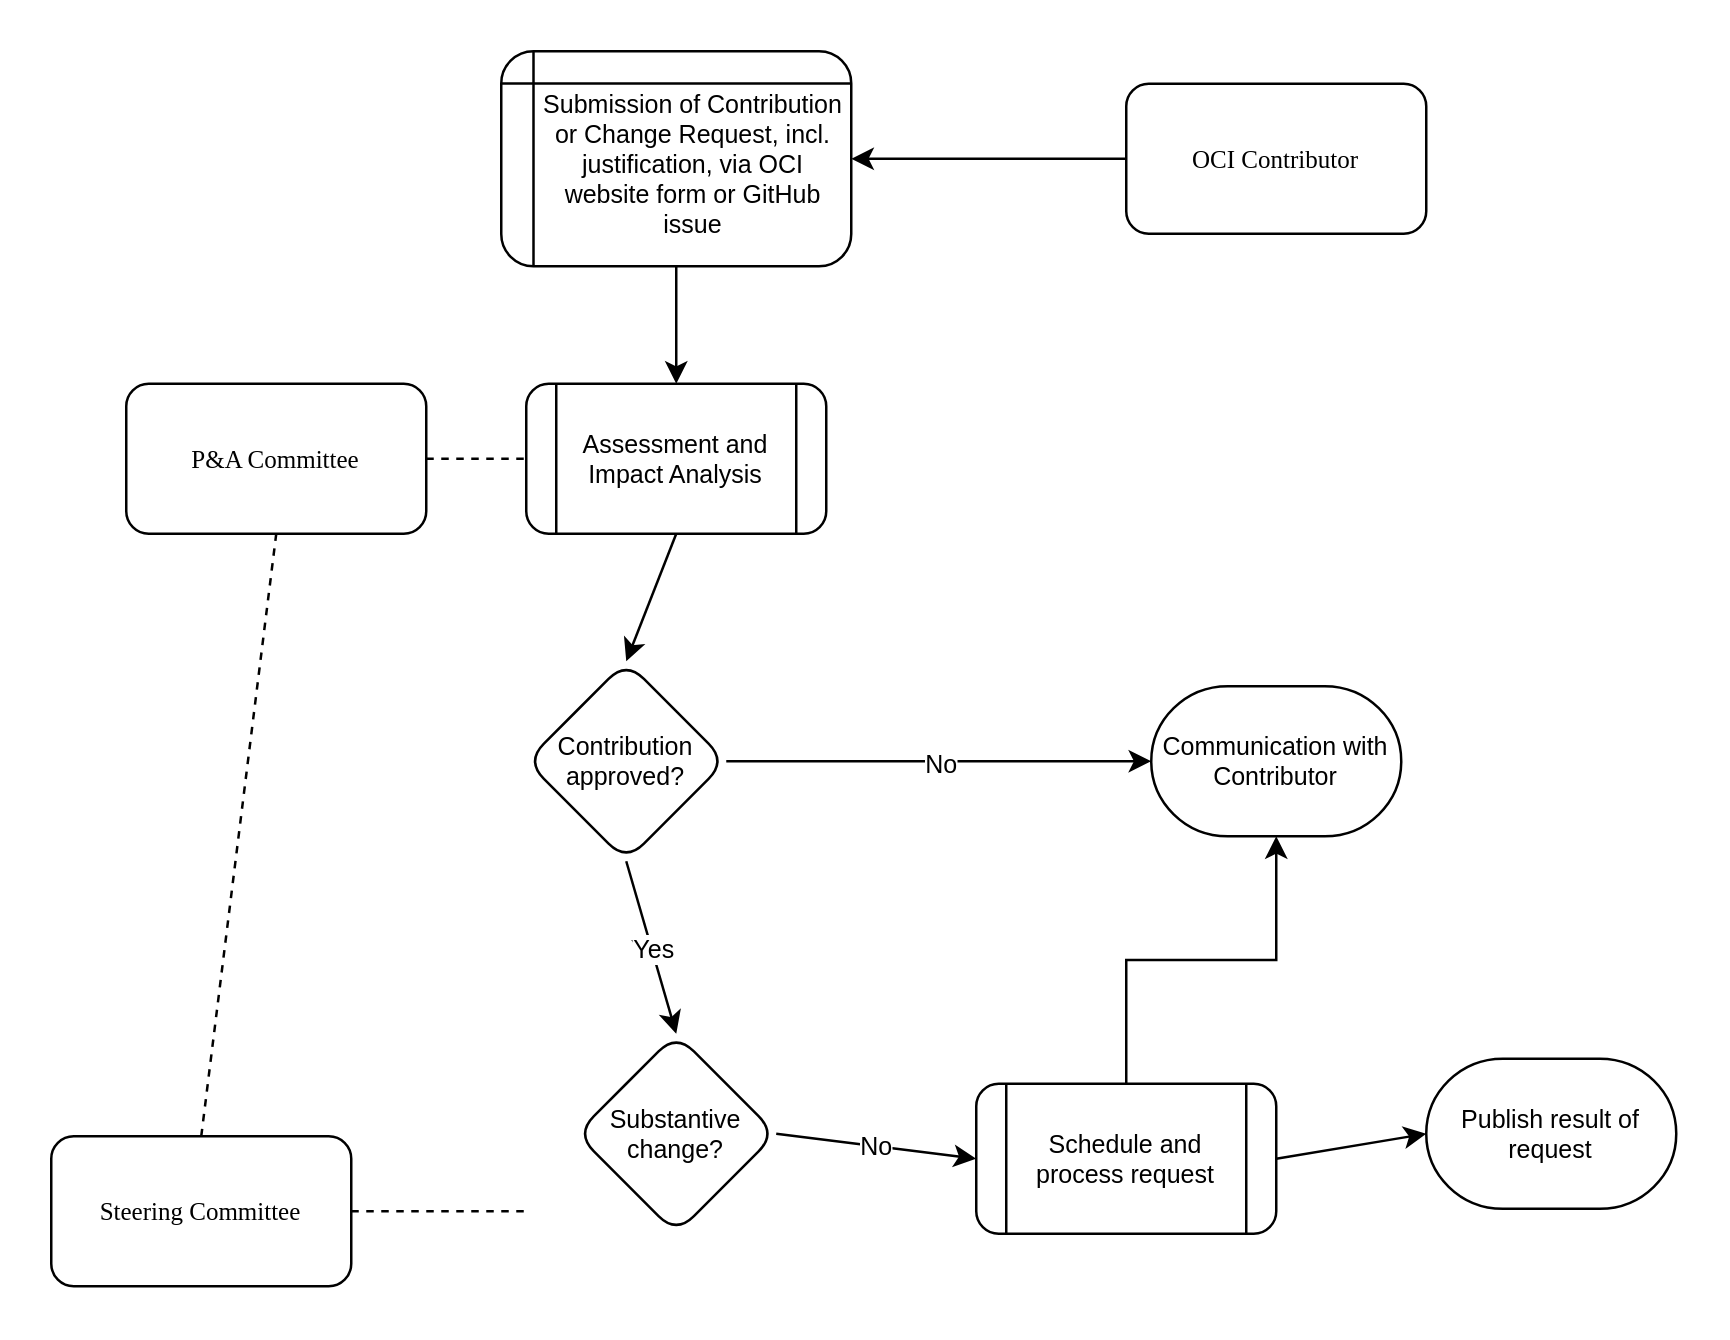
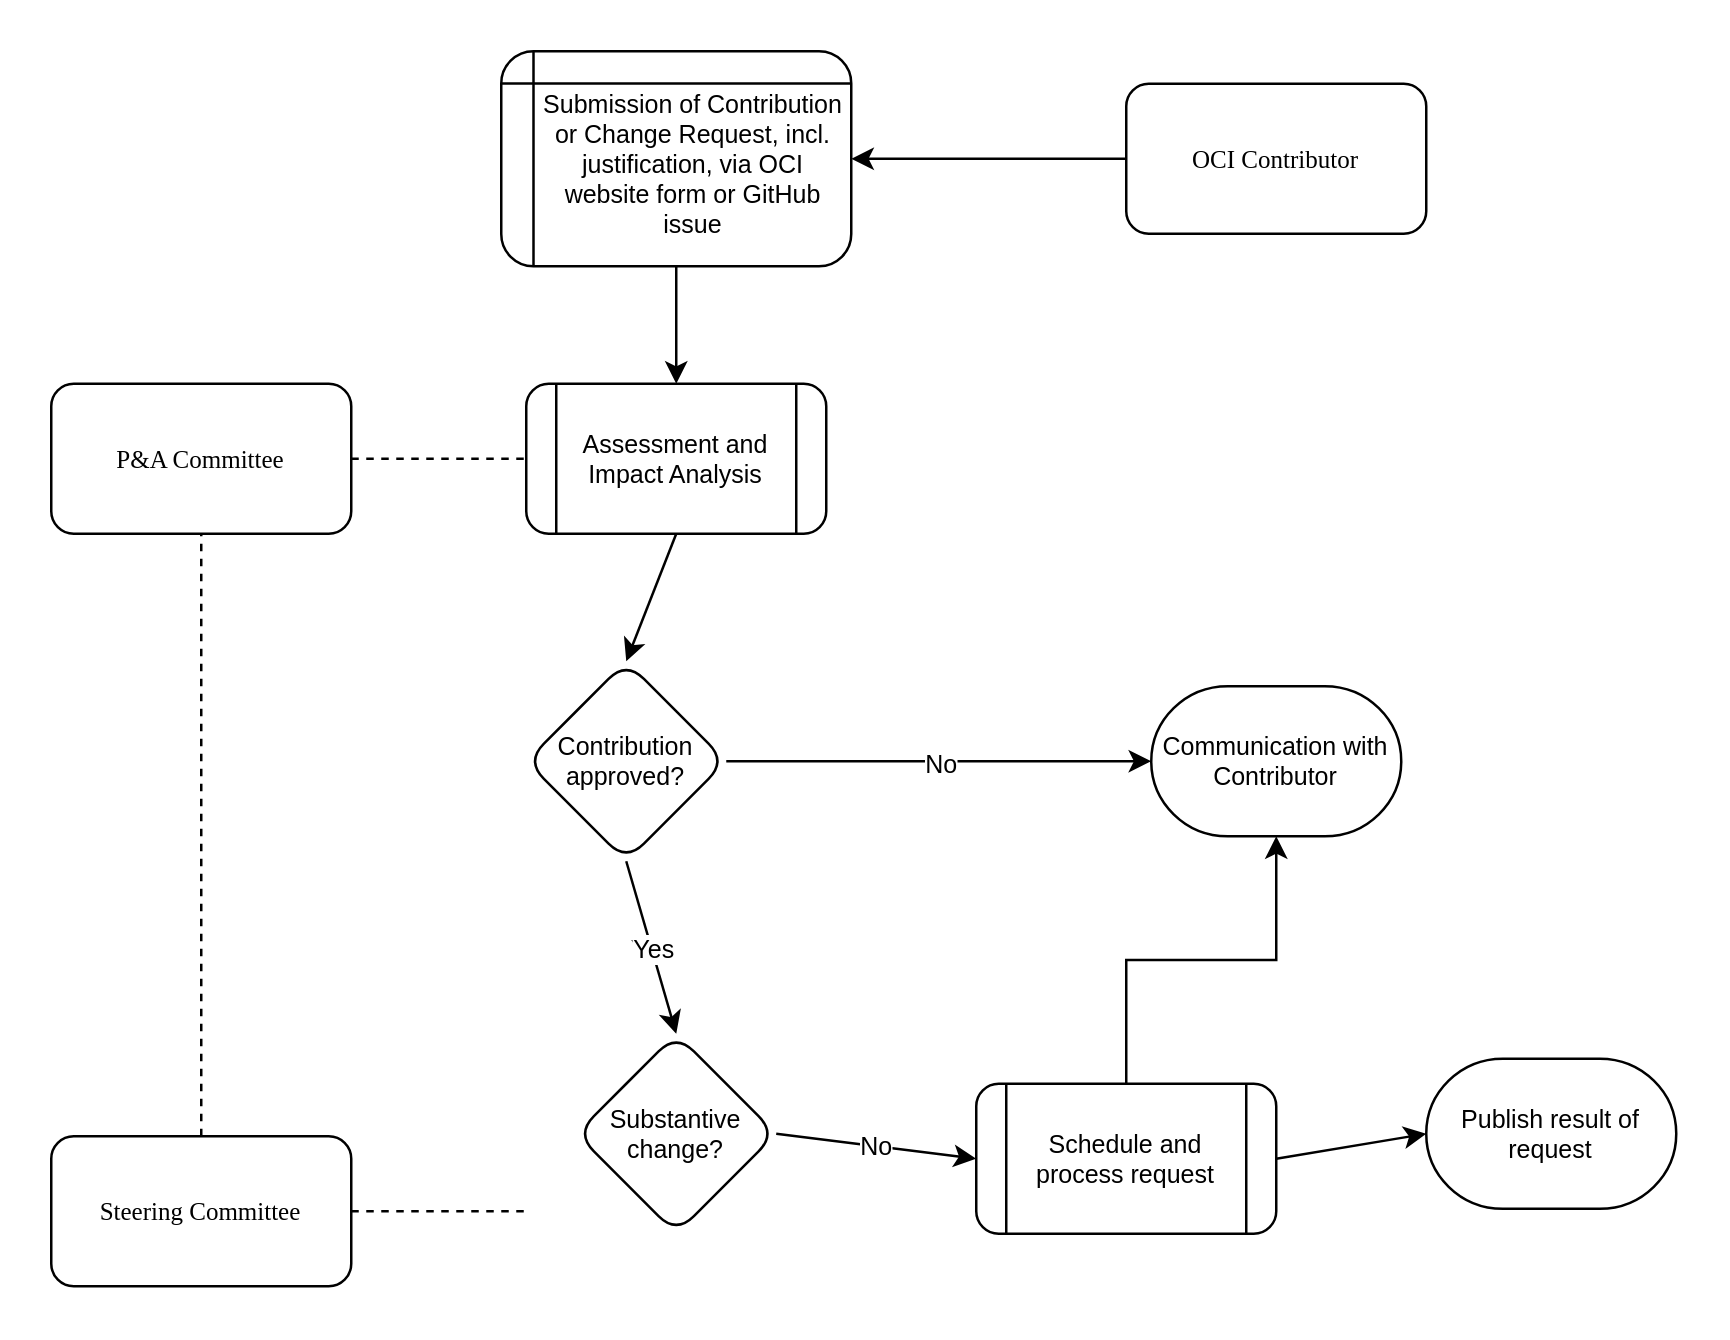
(276, 459) -> (201, 459)
